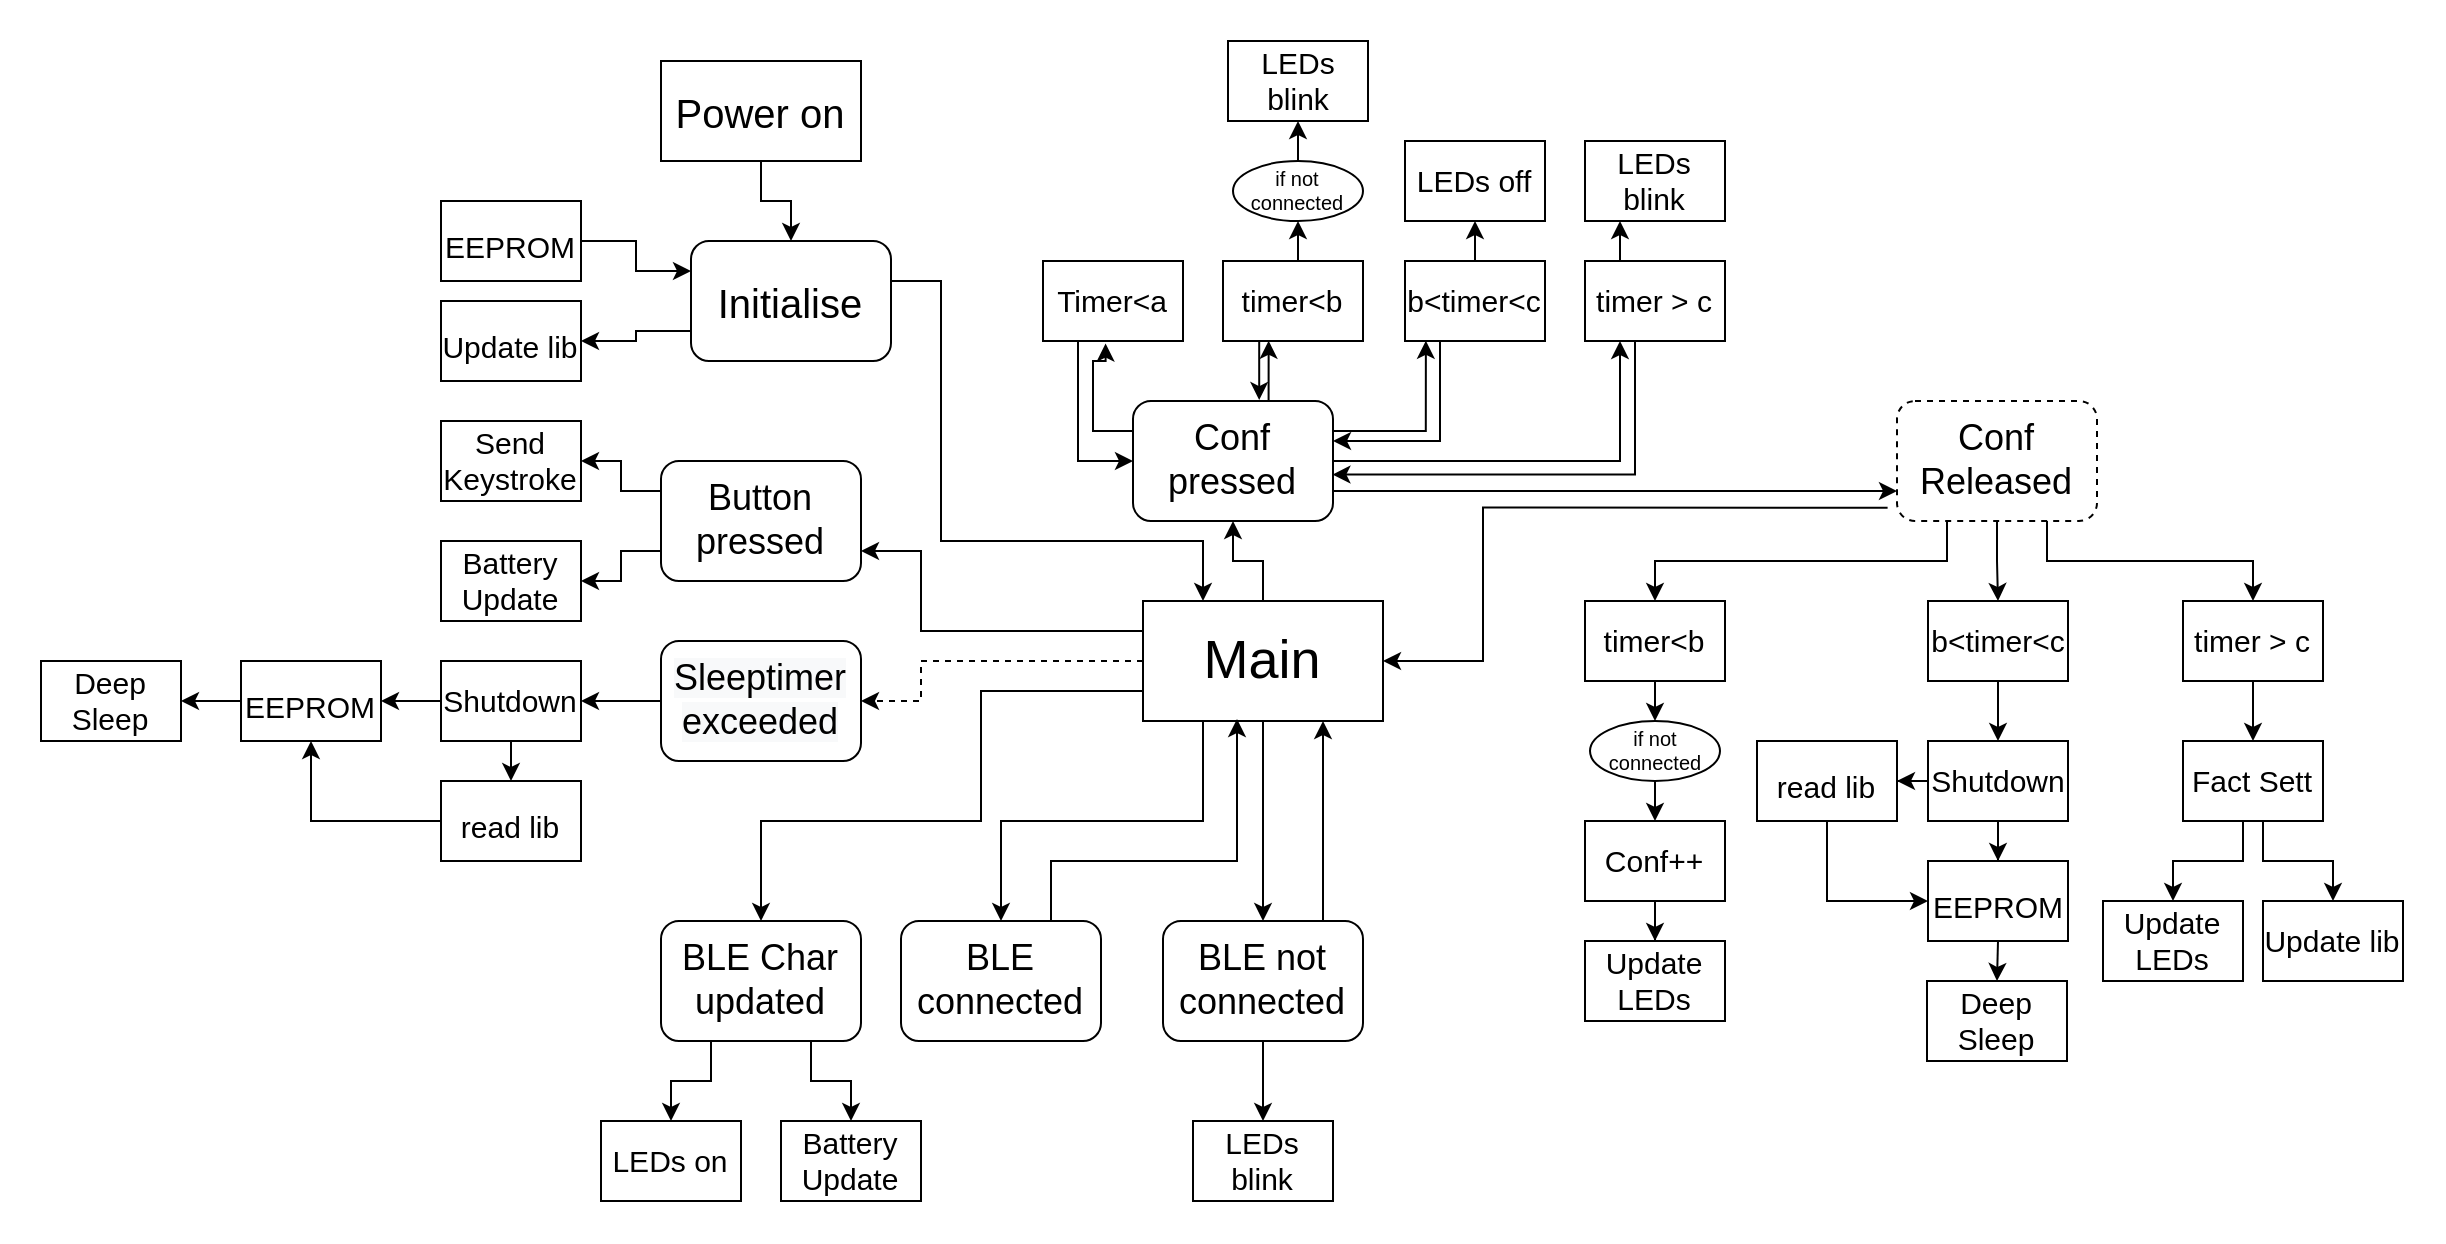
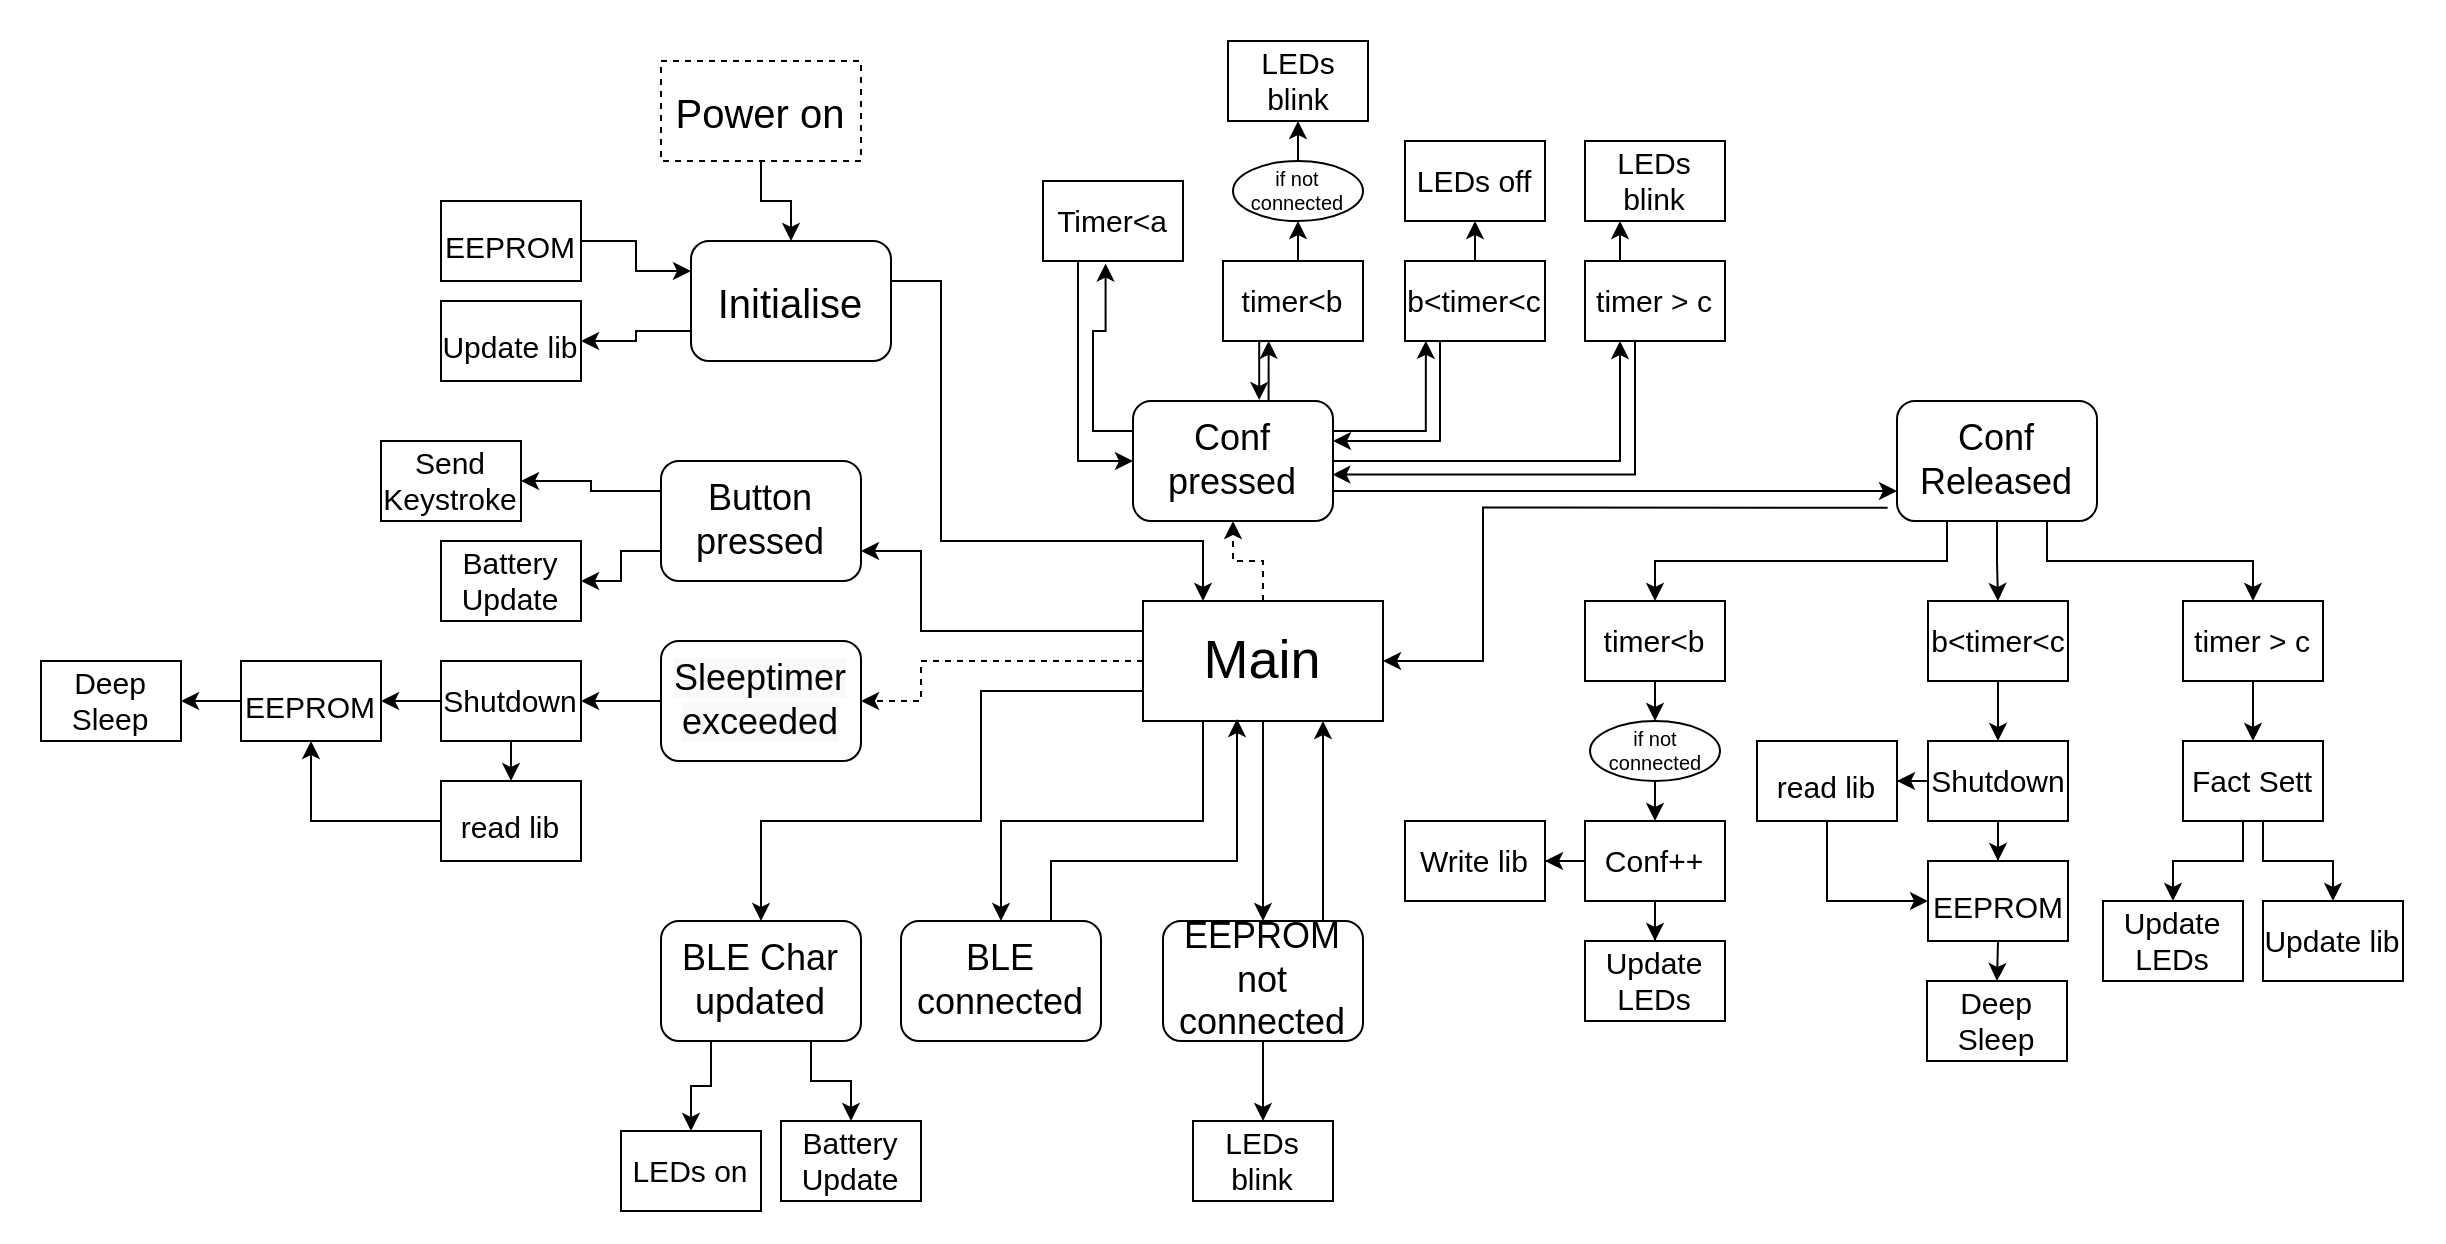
(761, 111) -> (761, 111)
(1113, 301) -> (1113, 221)
(511, 461) -> (451, 481)
(1997, 461) -> (1997, 461)
(1253, 561) -> (1253, 561)
none -> (1475, 861)
none -> (1558, 861)
(1263, 981) -> (1263, 981)
(671, 1161) -> (691, 1171)
